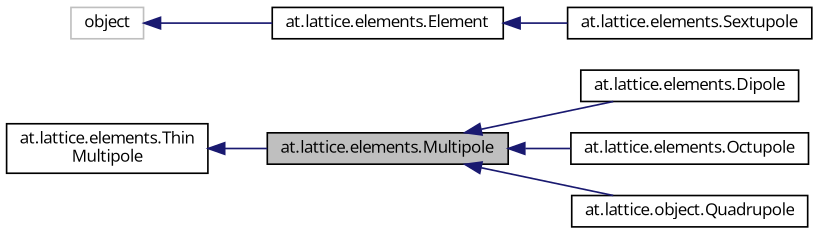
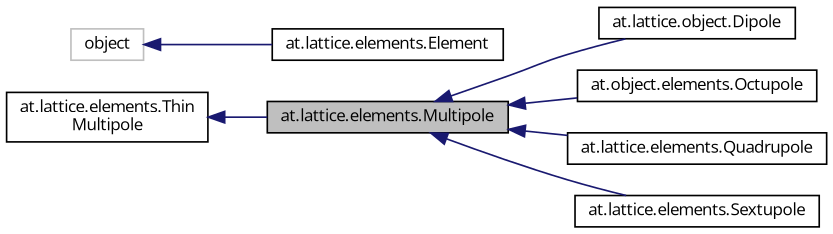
(544, 23) -> (535, 170)
(690, 86) -> (697, 23)
(690, 148) -> (697, 86)
(690, 211) -> (697, 148)
